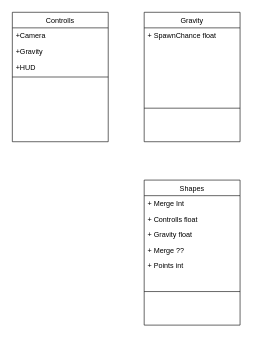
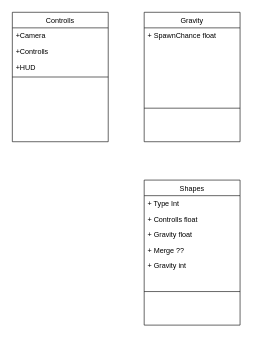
(31, 52) -> (34, 52)
(168, 204) -> (166, 204)
(168, 266) -> (170, 266)
